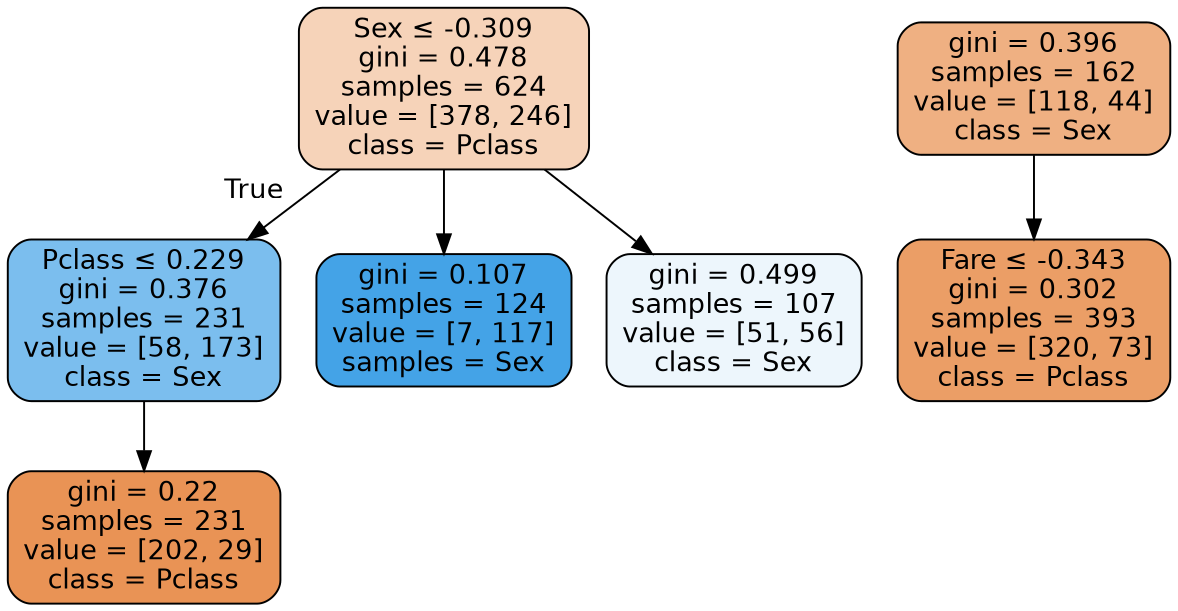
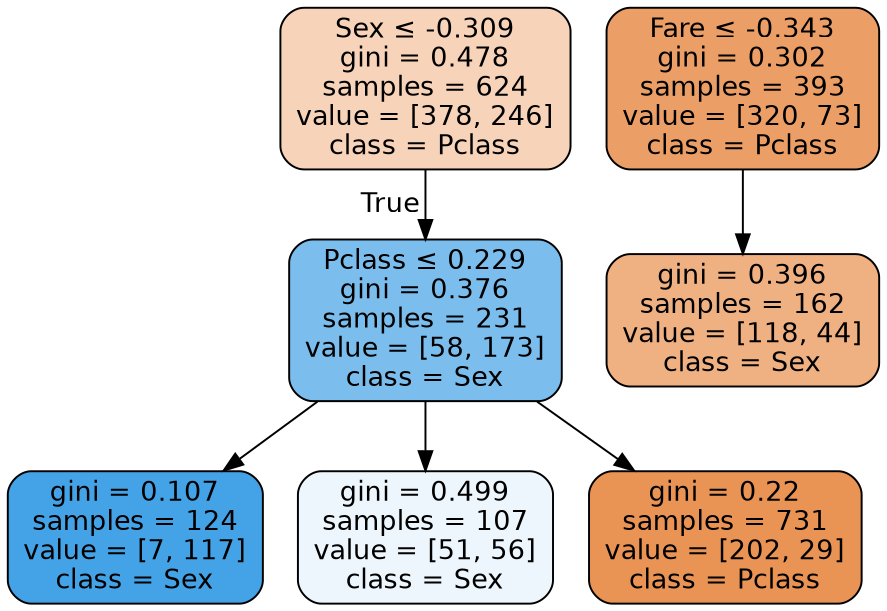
(1034, 187) -> (743, 202)
(444, 202) -> (279, 430)
(590, 205) -> (425, 426)
(444, 363) -> (135, 580)
(144, 522) -> (725, 522)
